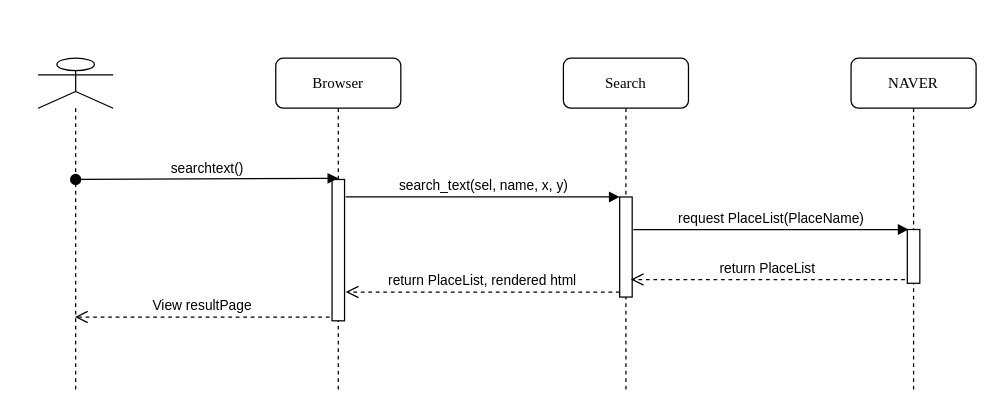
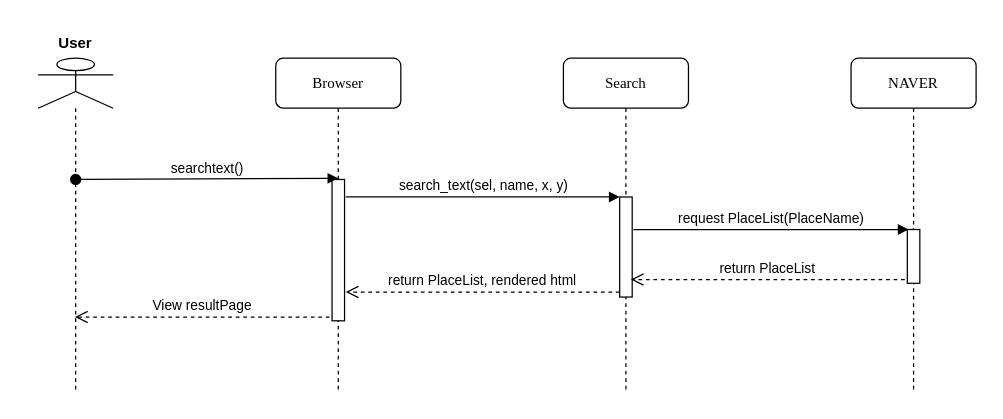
none -> (76, 42)
